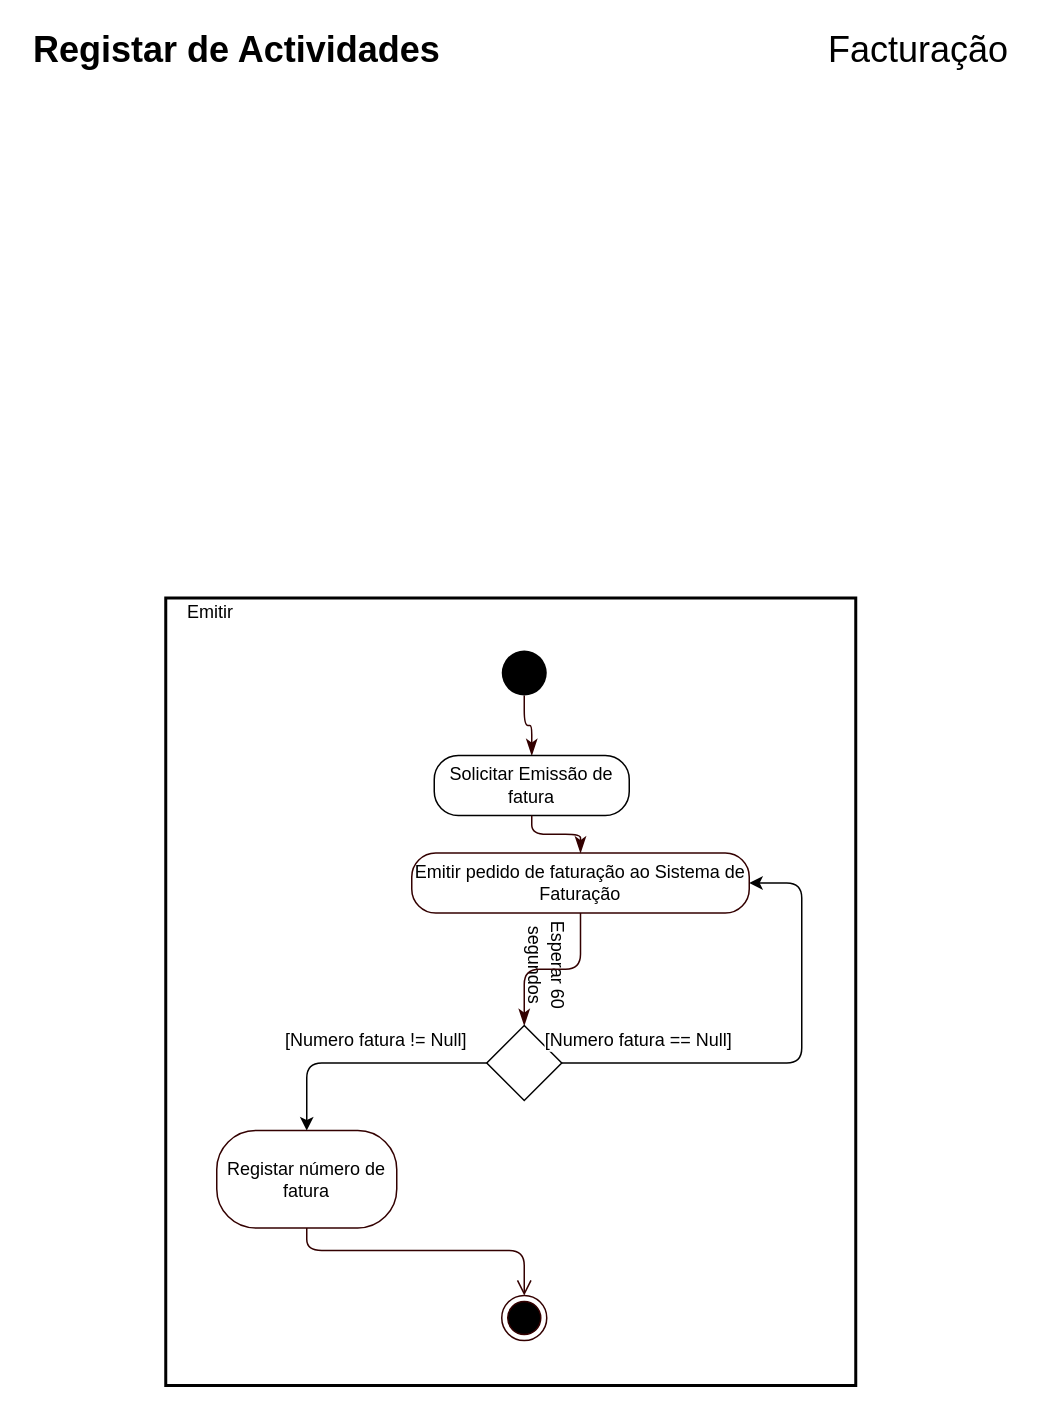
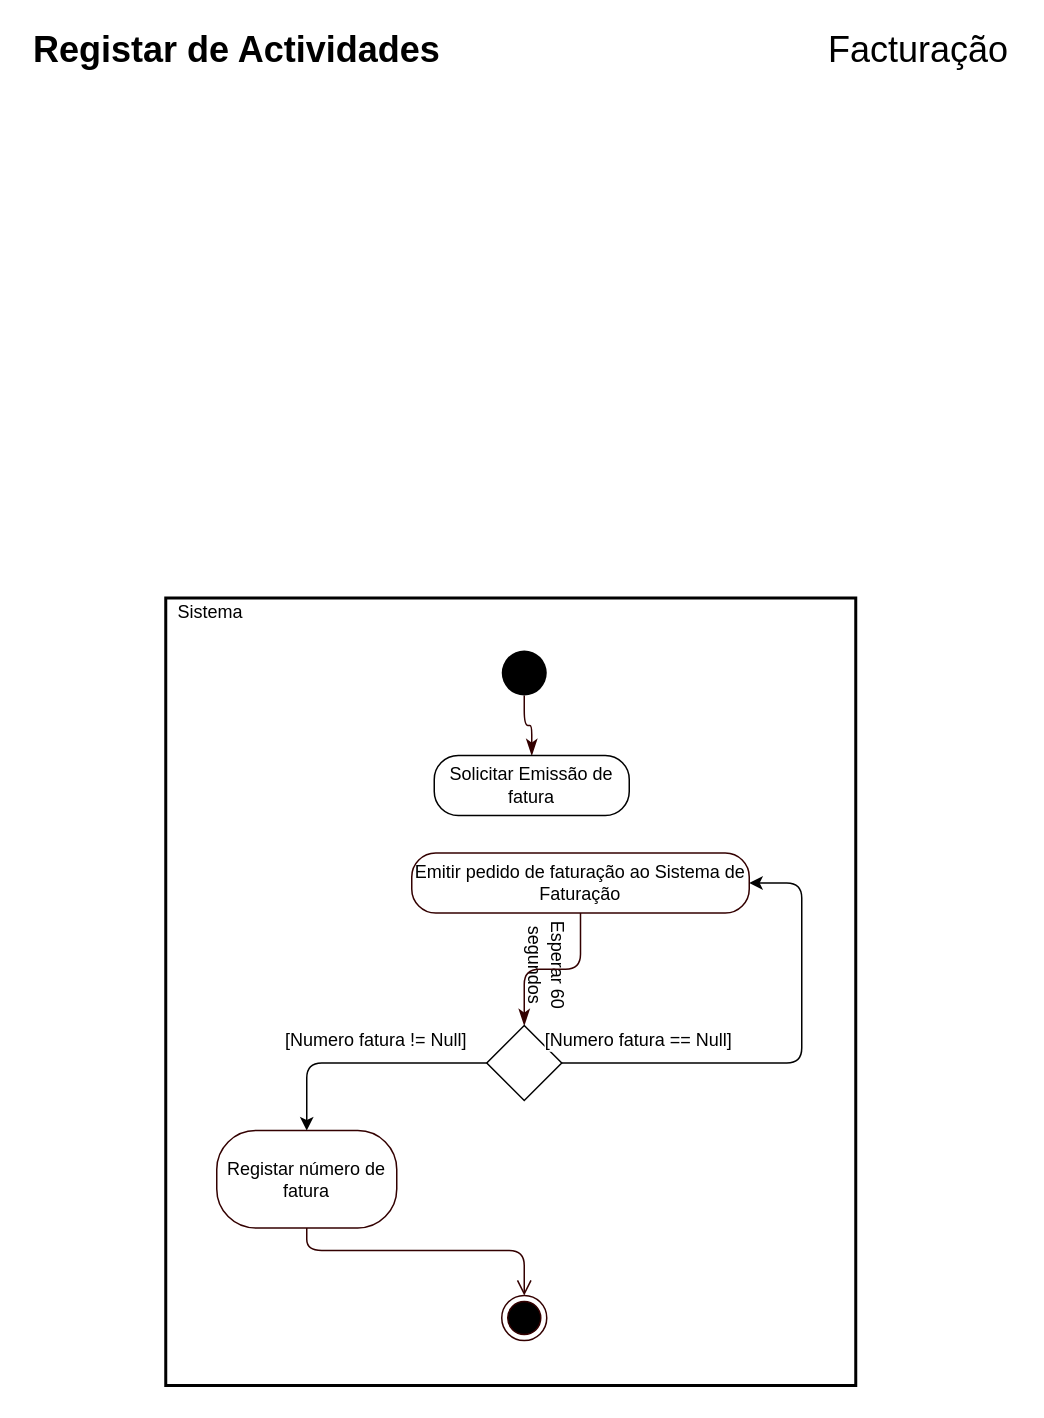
(211, 613) -> (211, 613)
(552, 834) -> none
